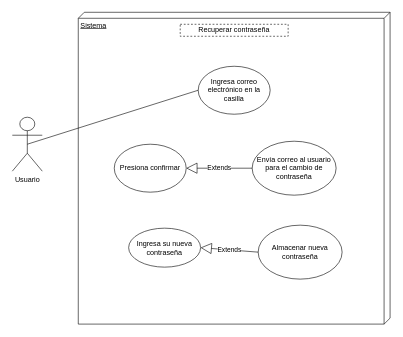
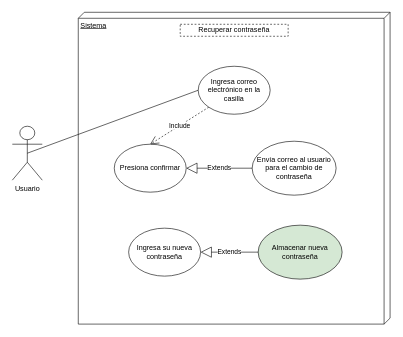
none -> (177, 127)
(27, 144) -> (27, 153)
(165, 248) -> (165, 252)
(300, 252) -> (300, 252)
